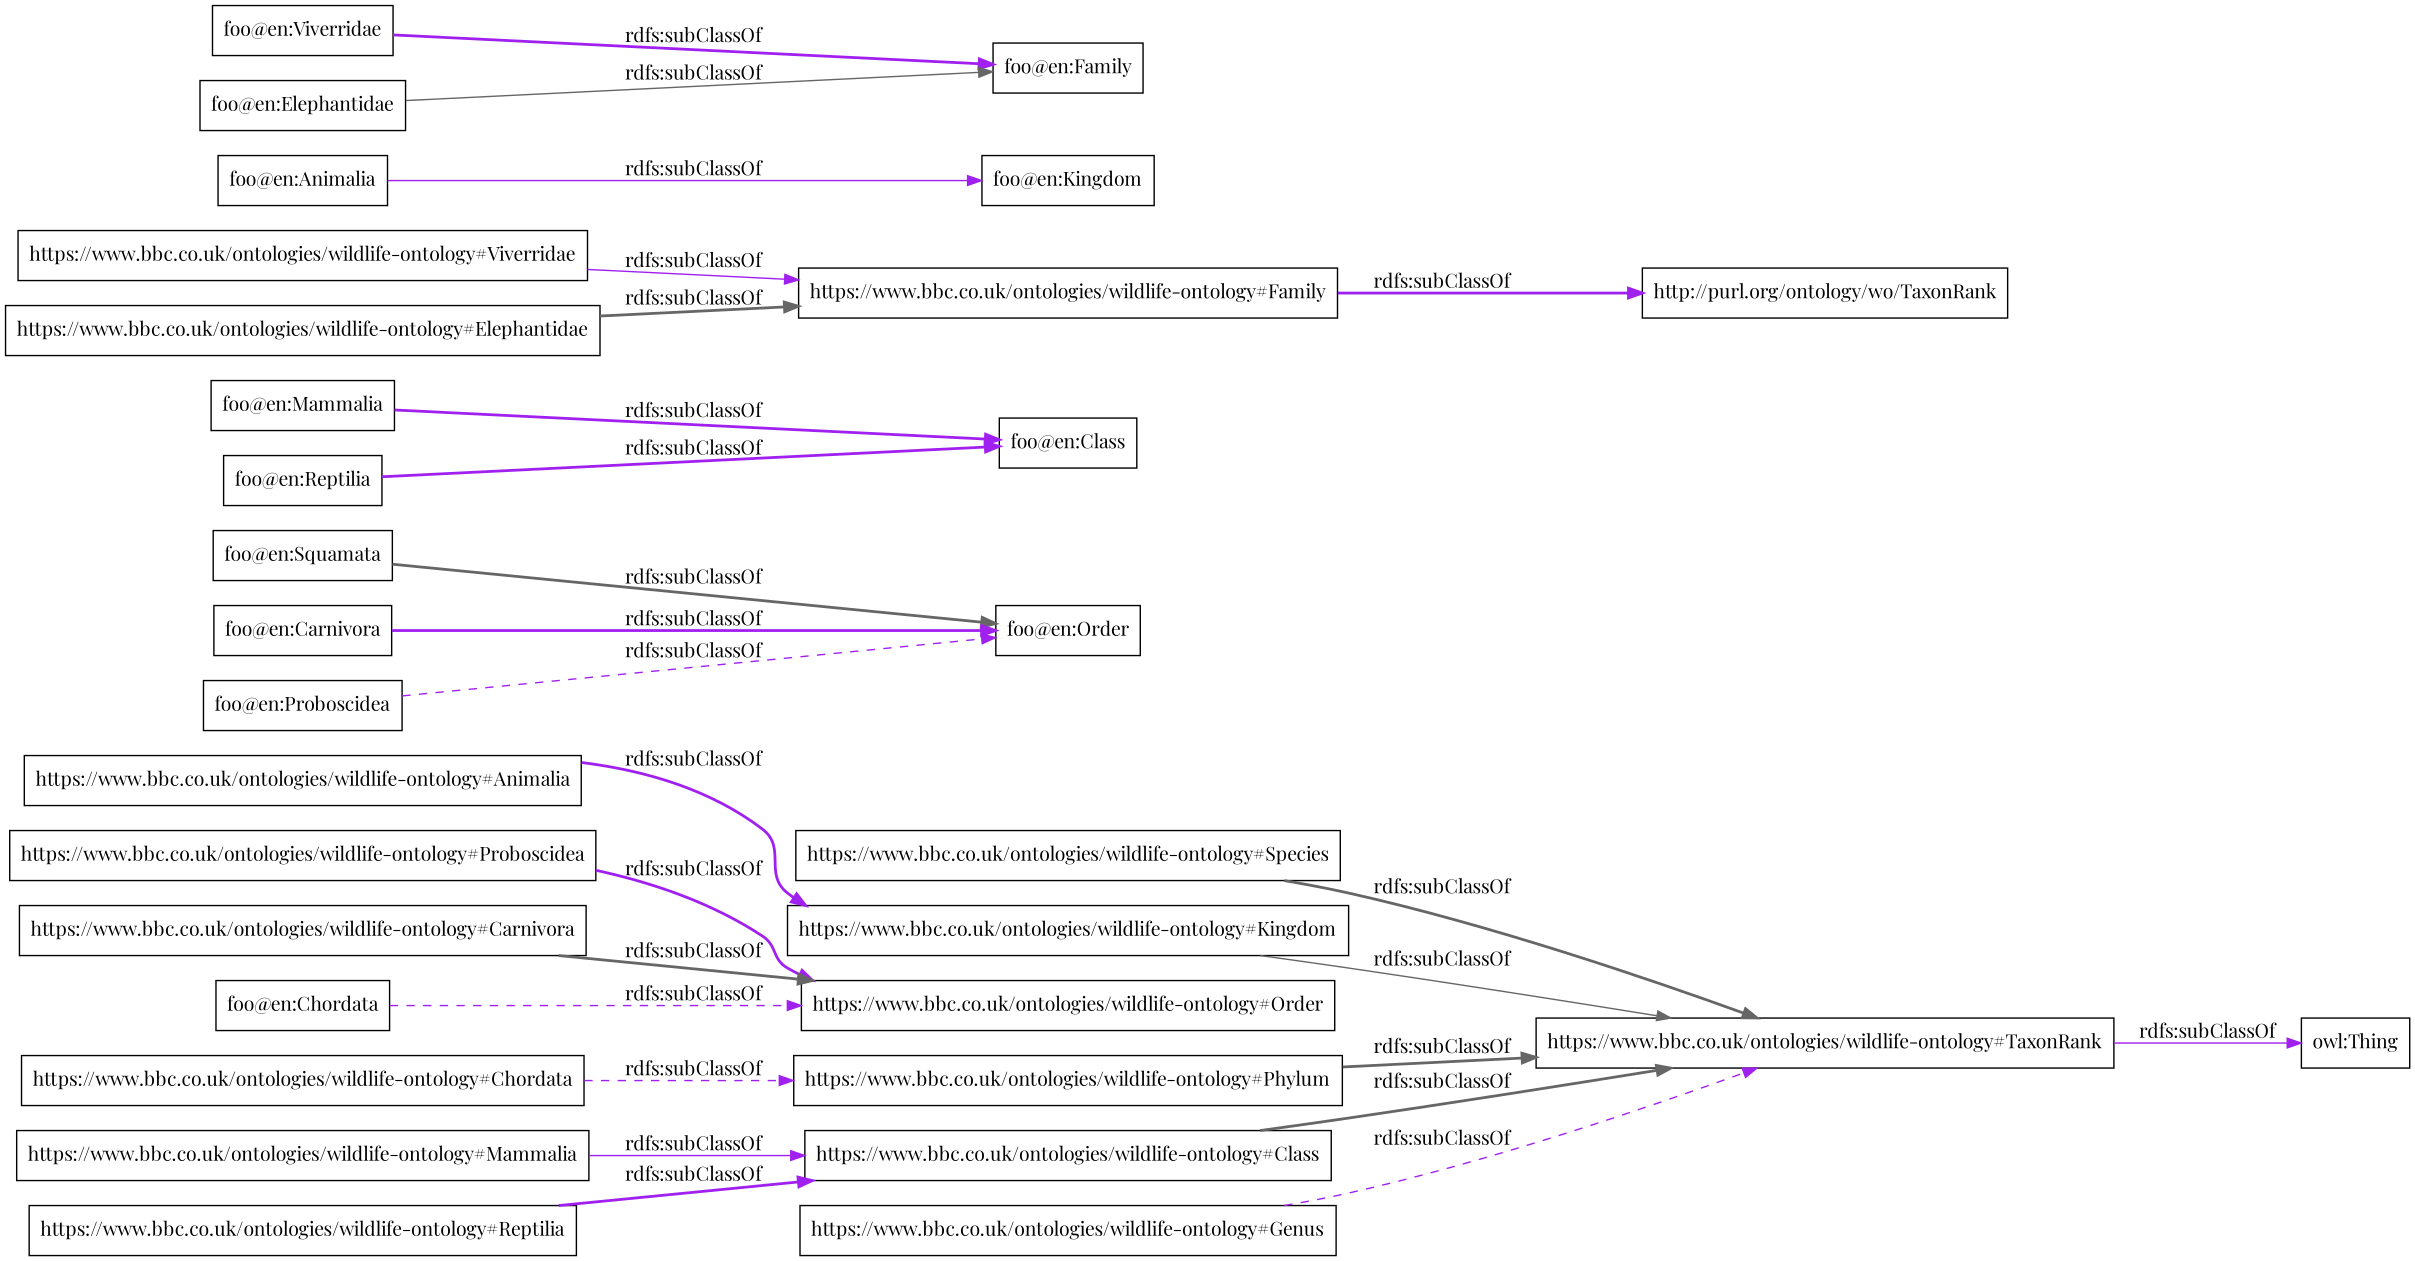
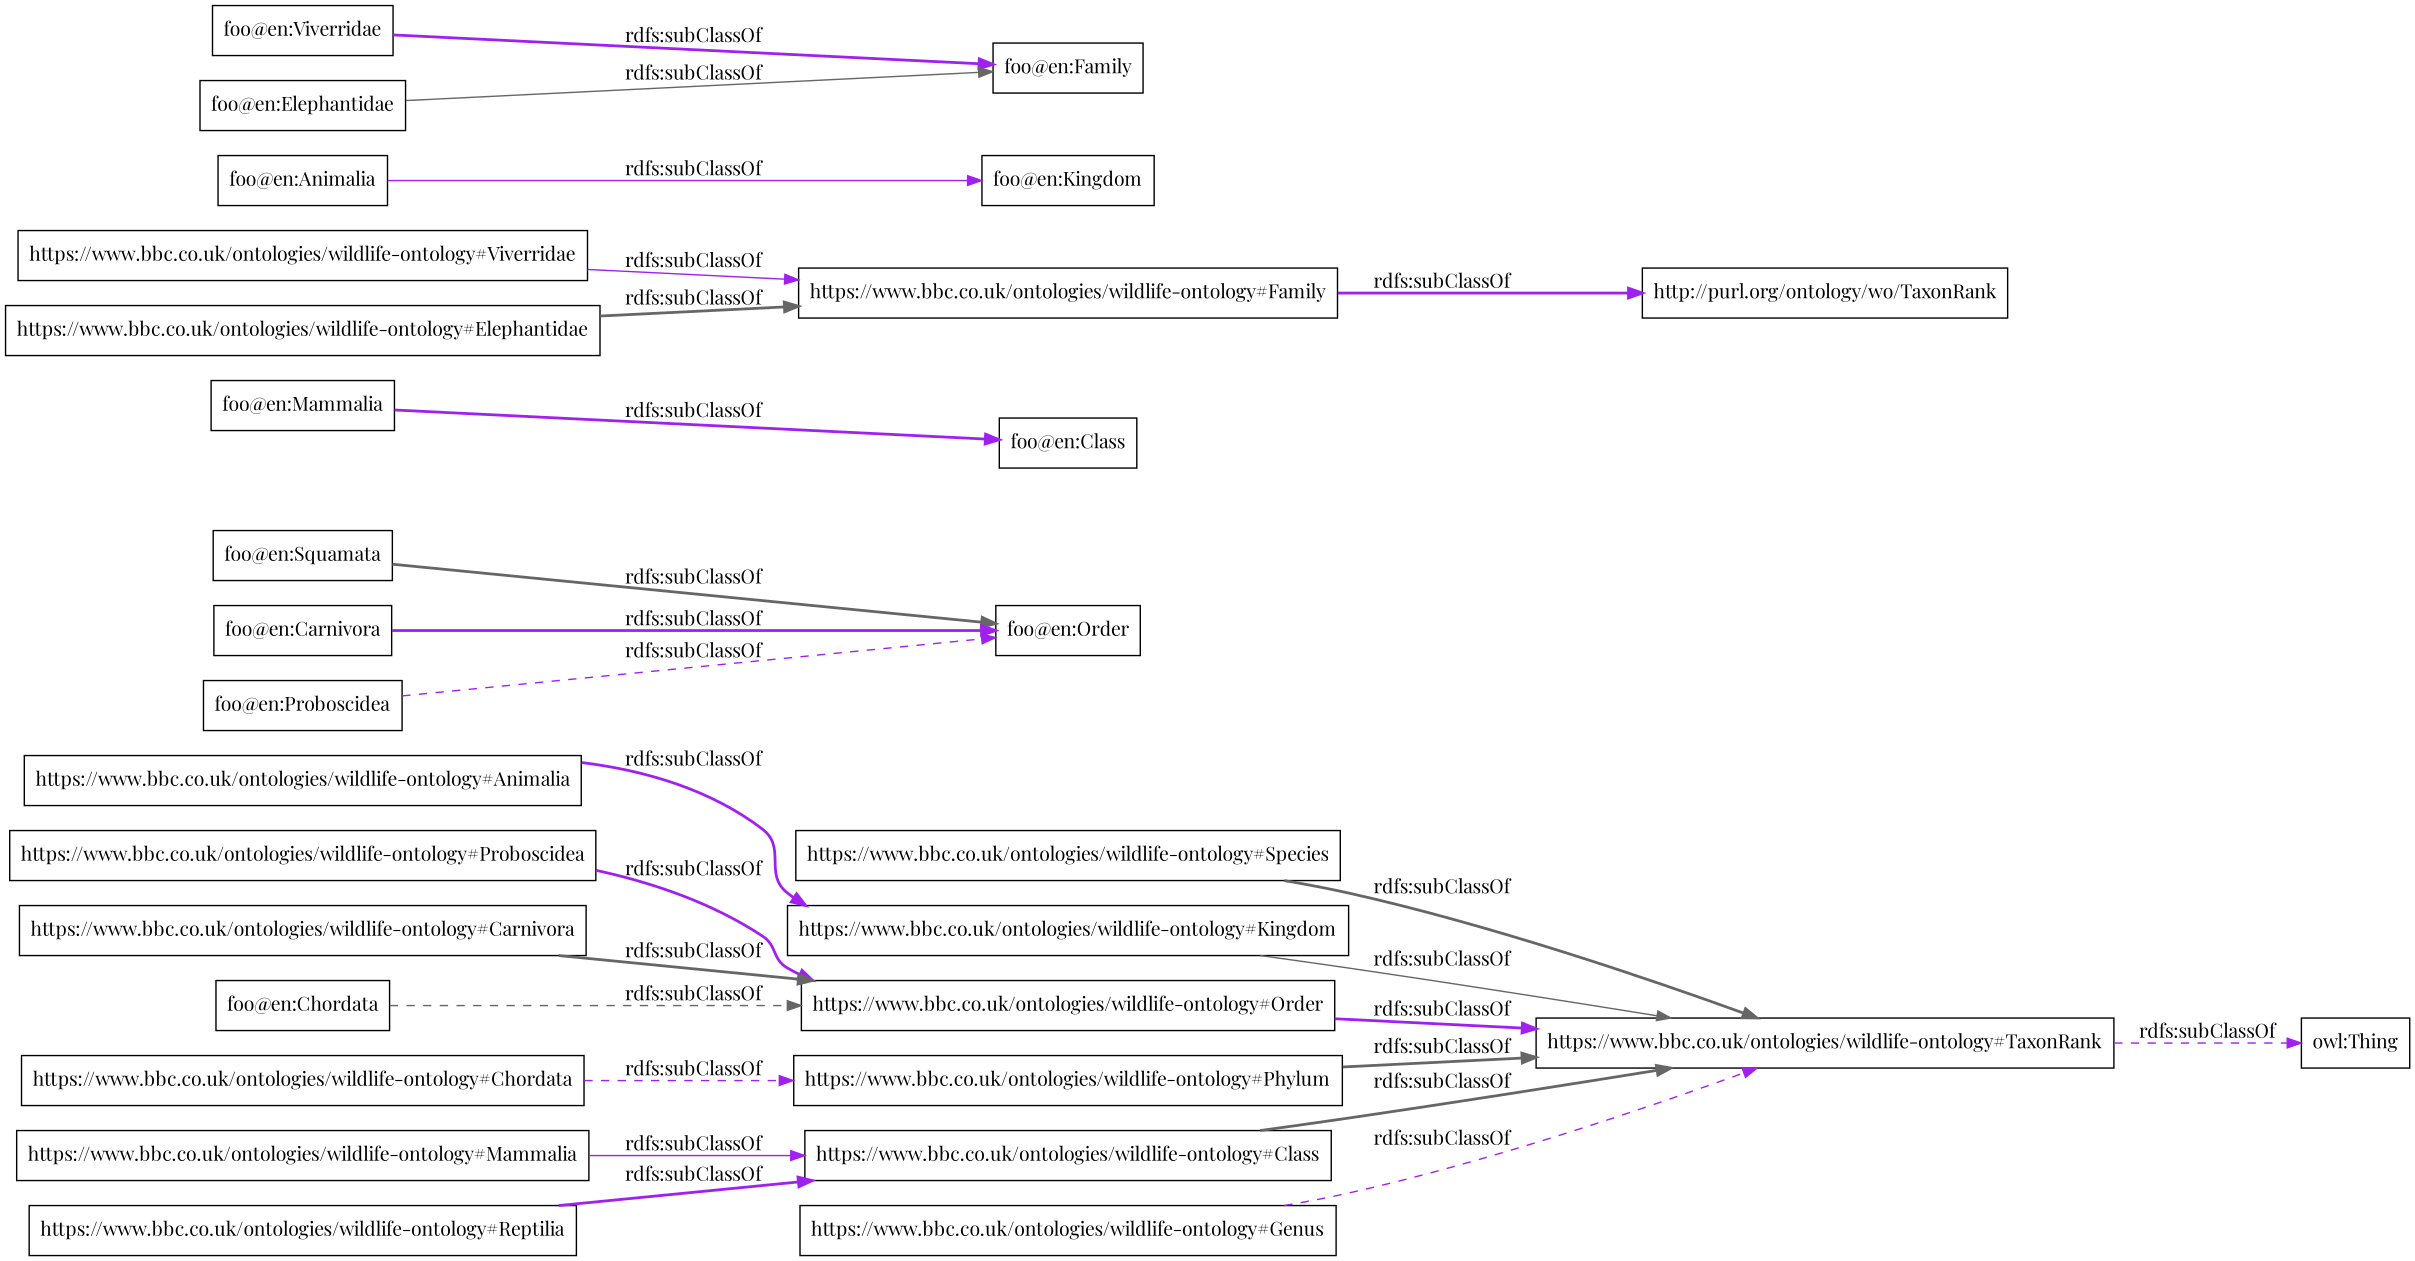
(303, 481) -> none
(589, 1006) -> (589, 1006)
none -> (1428, 1023)
(2201, 1043) -> (2201, 1043)
